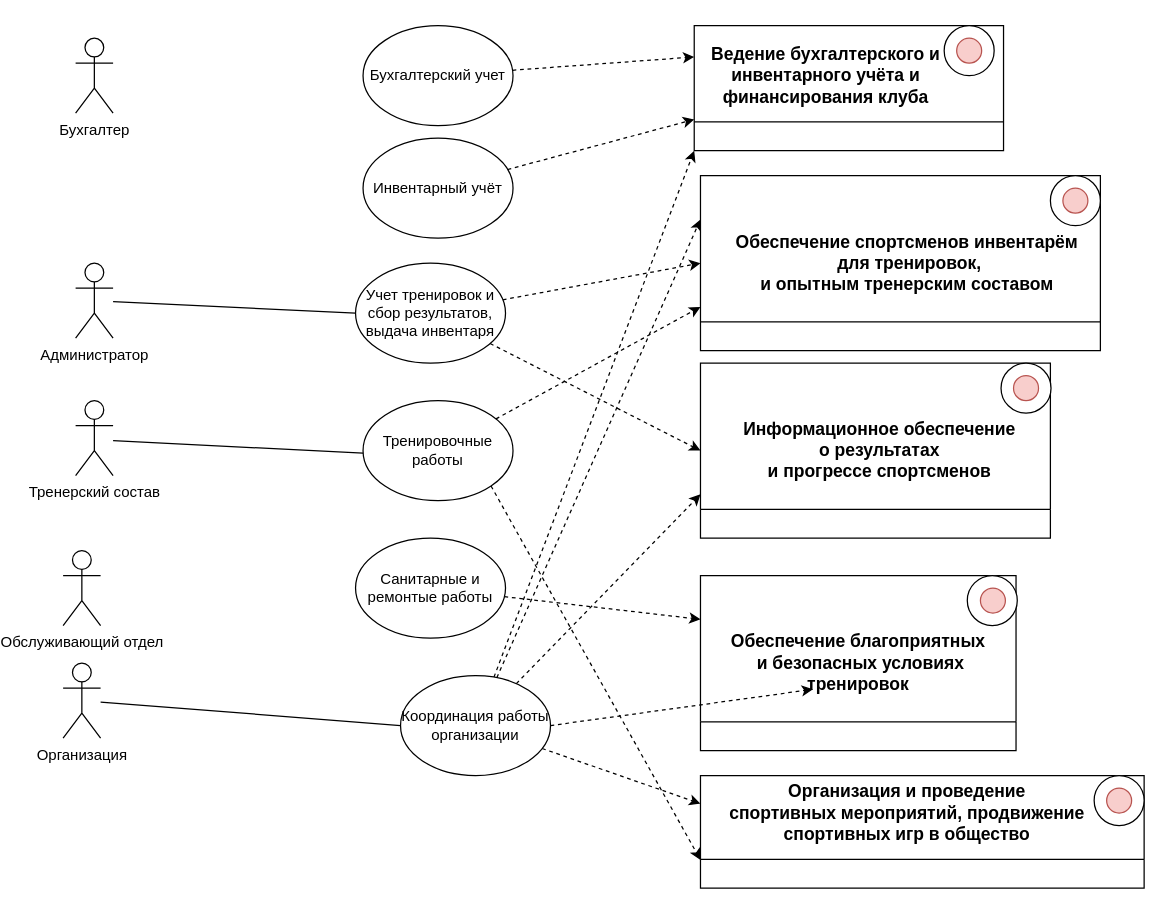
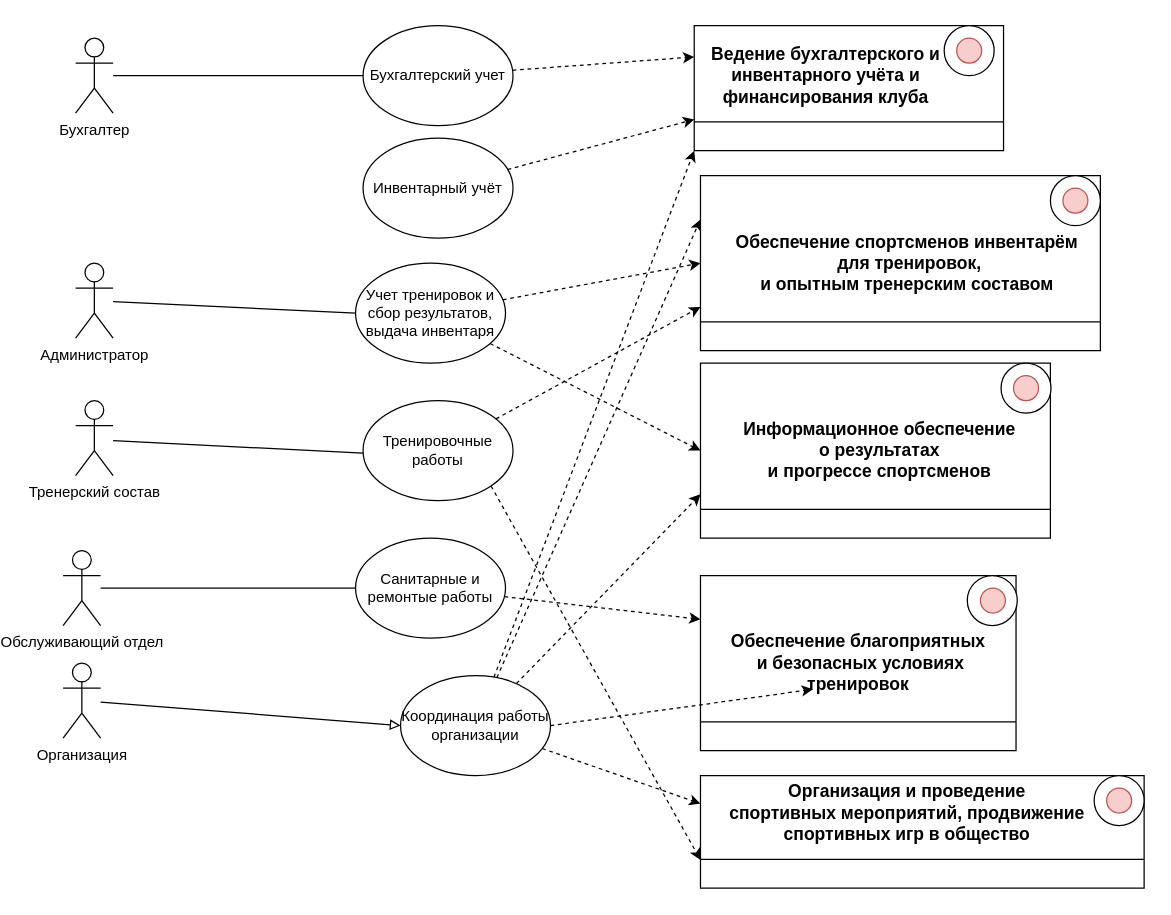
none -> (238, 76)
none -> (228, 588)
(394, 725) -> (389, 725)
